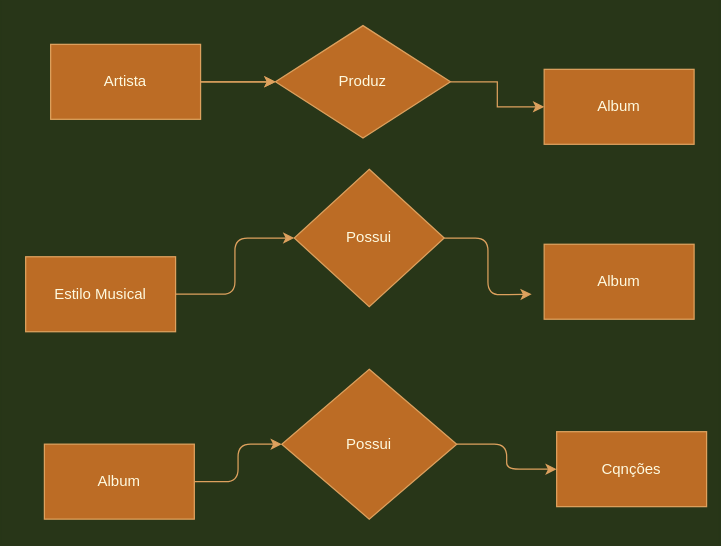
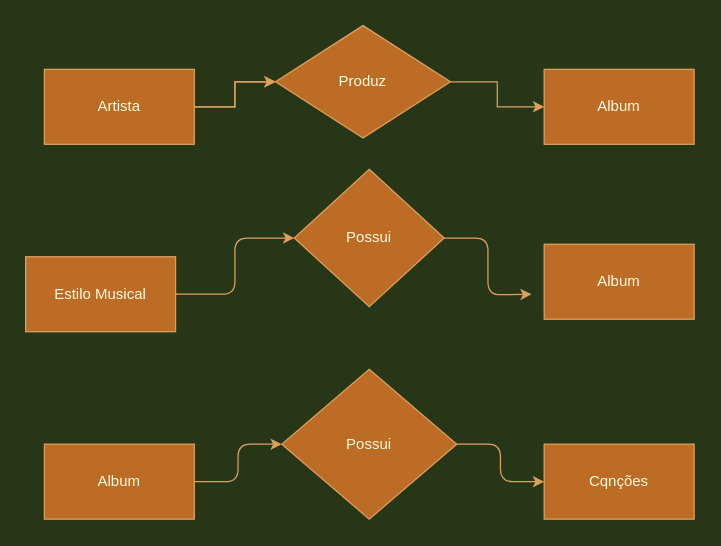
(126, 82) -> (119, 107)
(632, 469) -> (619, 482)
